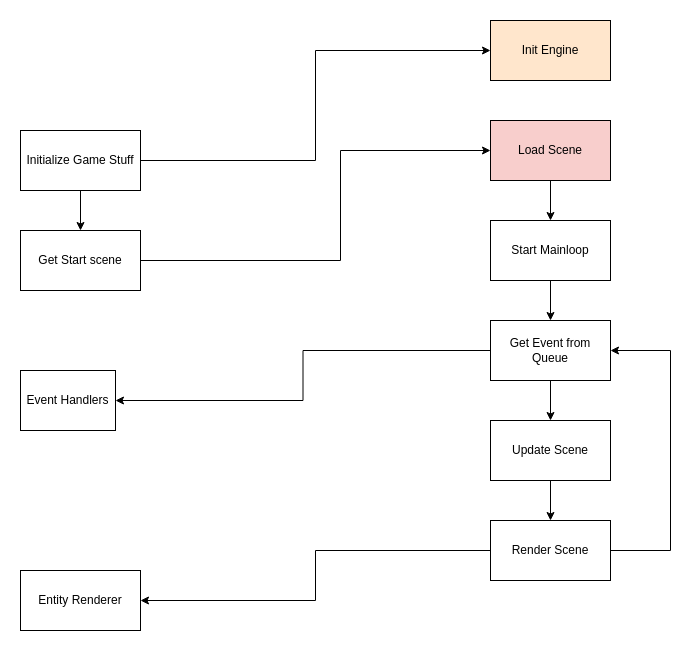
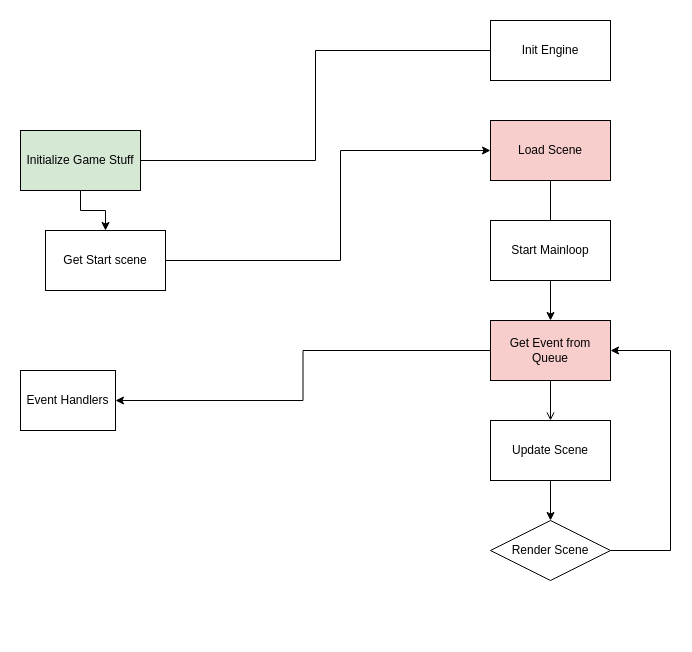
(482, 51) -> (485, 51)
(551, 51) -> (551, 51)
(81, 161) -> (81, 161)
(551, 212) -> (551, 215)
(81, 261) -> (106, 261)
(551, 351) -> (551, 351)
(551, 412) -> (551, 414)
(551, 551) -> (551, 551)
(316, 572) -> none
(81, 601) -> none
